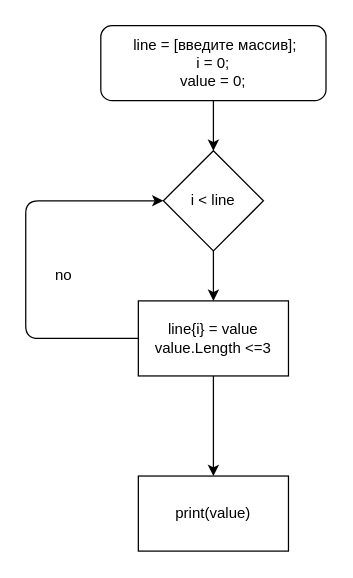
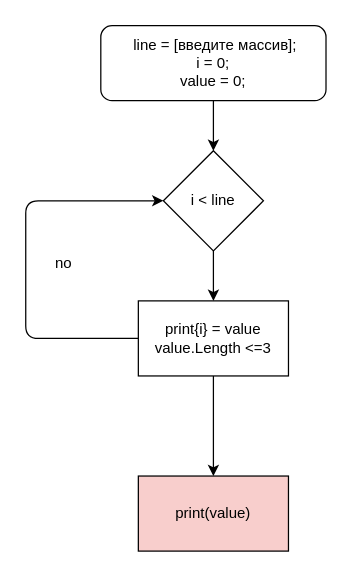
(63, 276) -> (63, 263)
(213, 338) -> (213, 338)
(213, 513) -> (213, 513)
